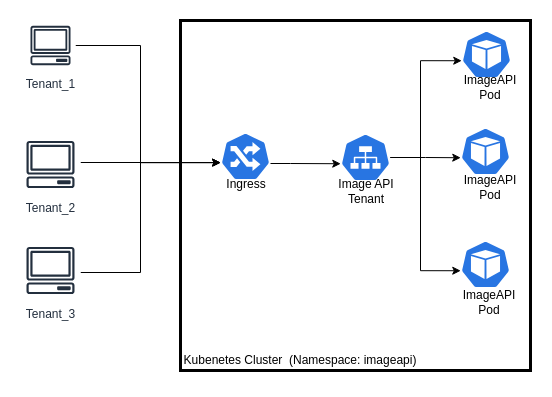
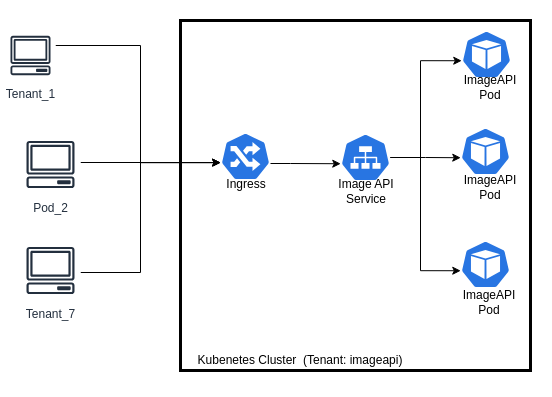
(51, 46) -> (31, 56)
(367, 192) -> (367, 192)
(51, 209) -> (51, 209)
(51, 315) -> (51, 315)
(301, 361) -> (301, 361)
